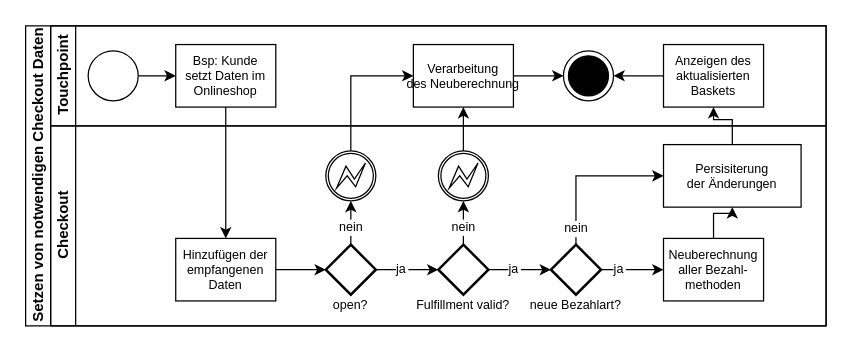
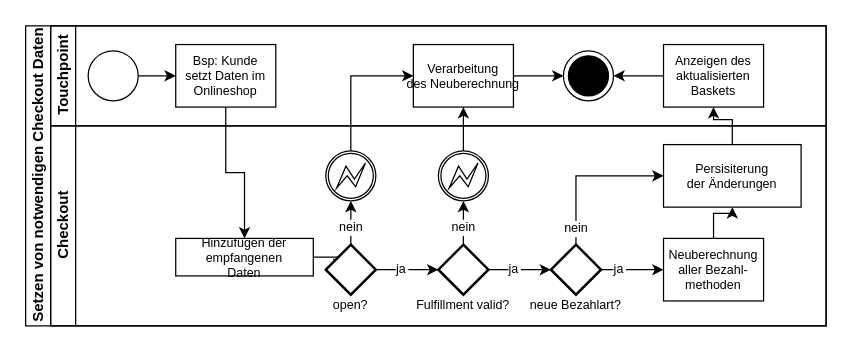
(226, 269) -> (244, 257)
